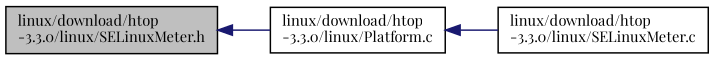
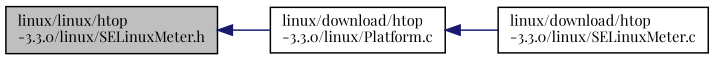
(112, 30) -> (112, 30)
